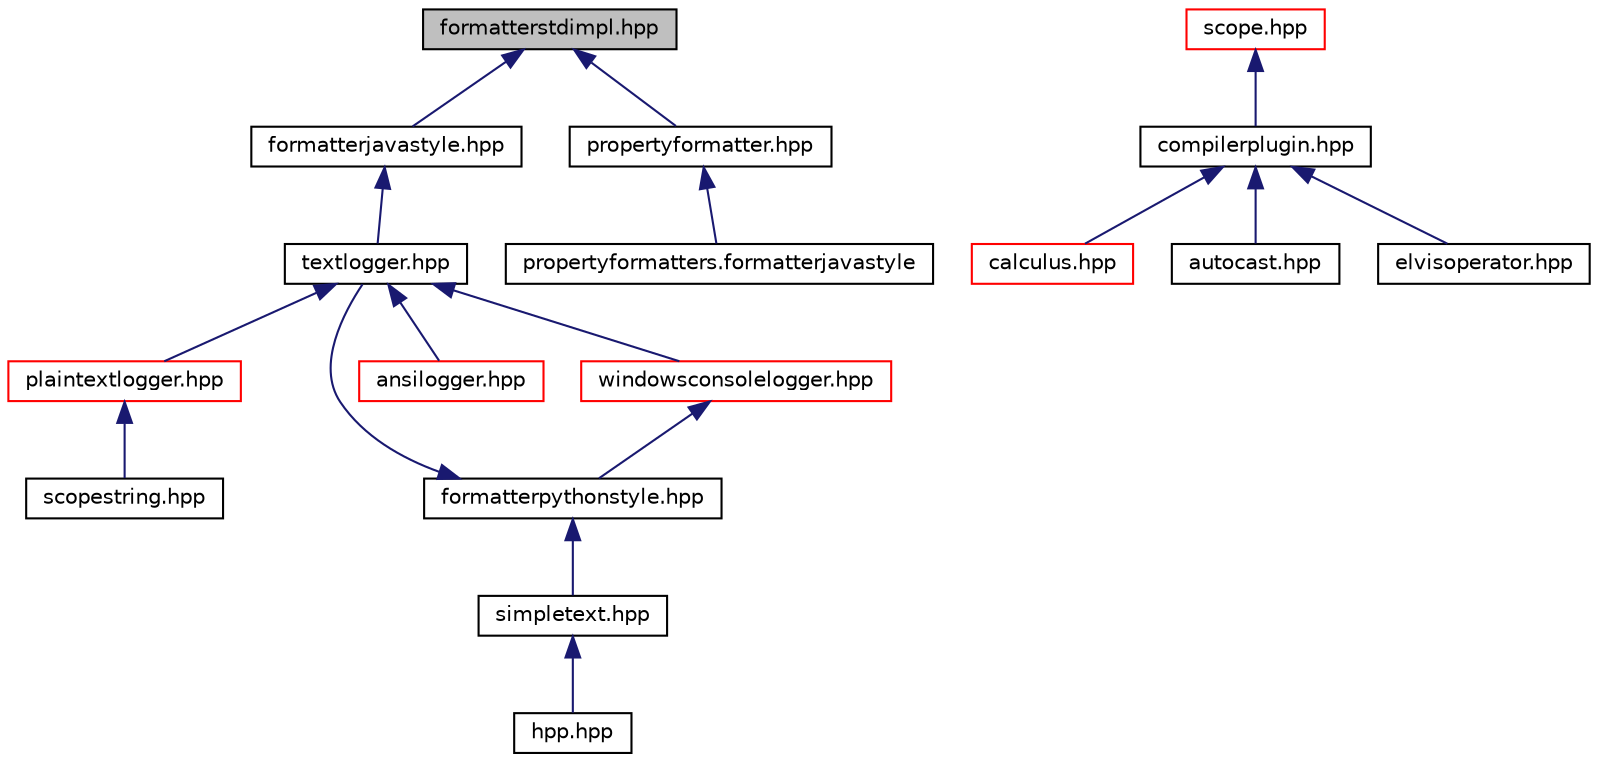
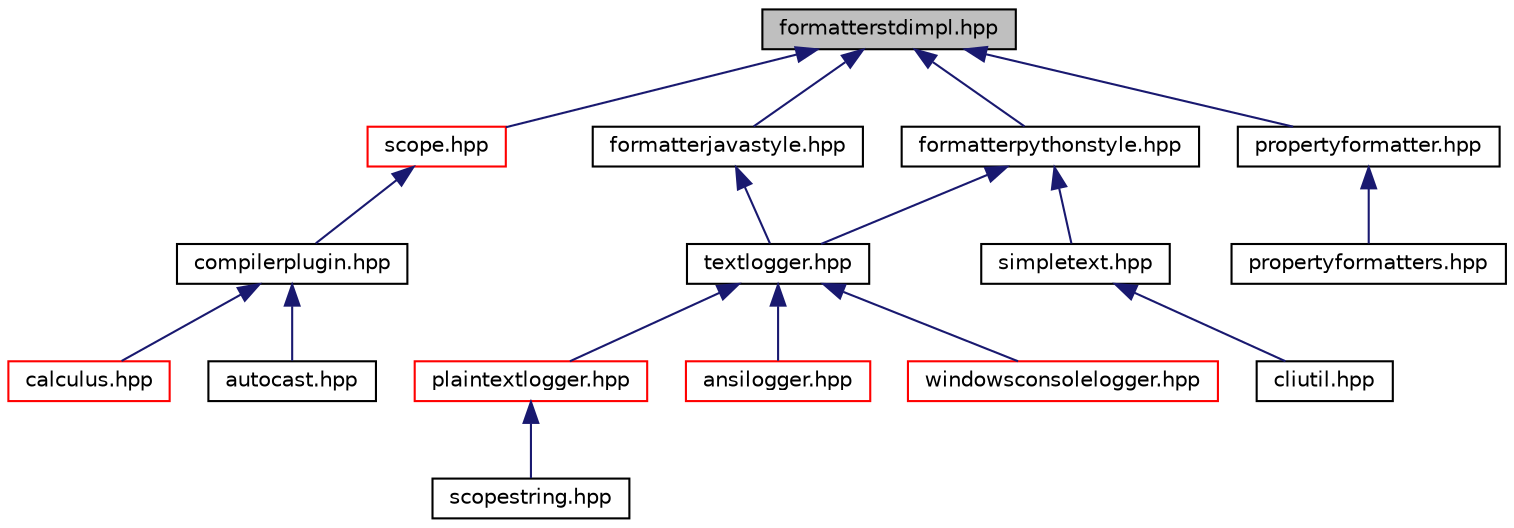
none -> (651, 91)
(719, 264) -> (1369, 264)
(1484, 264) -> none
(646, 446) -> (979, 94)
(573, 733) -> (1325, 381)
